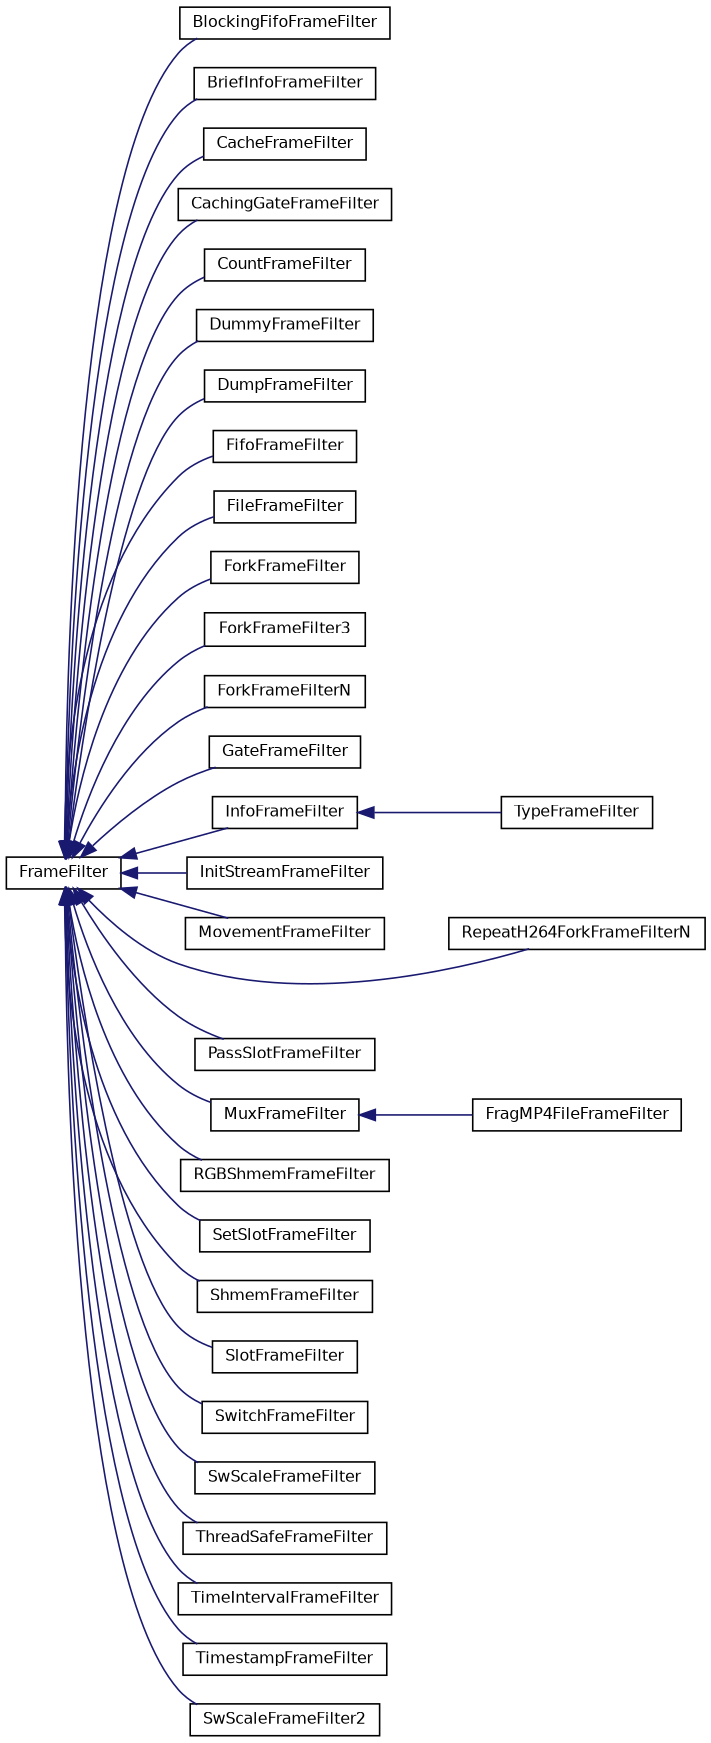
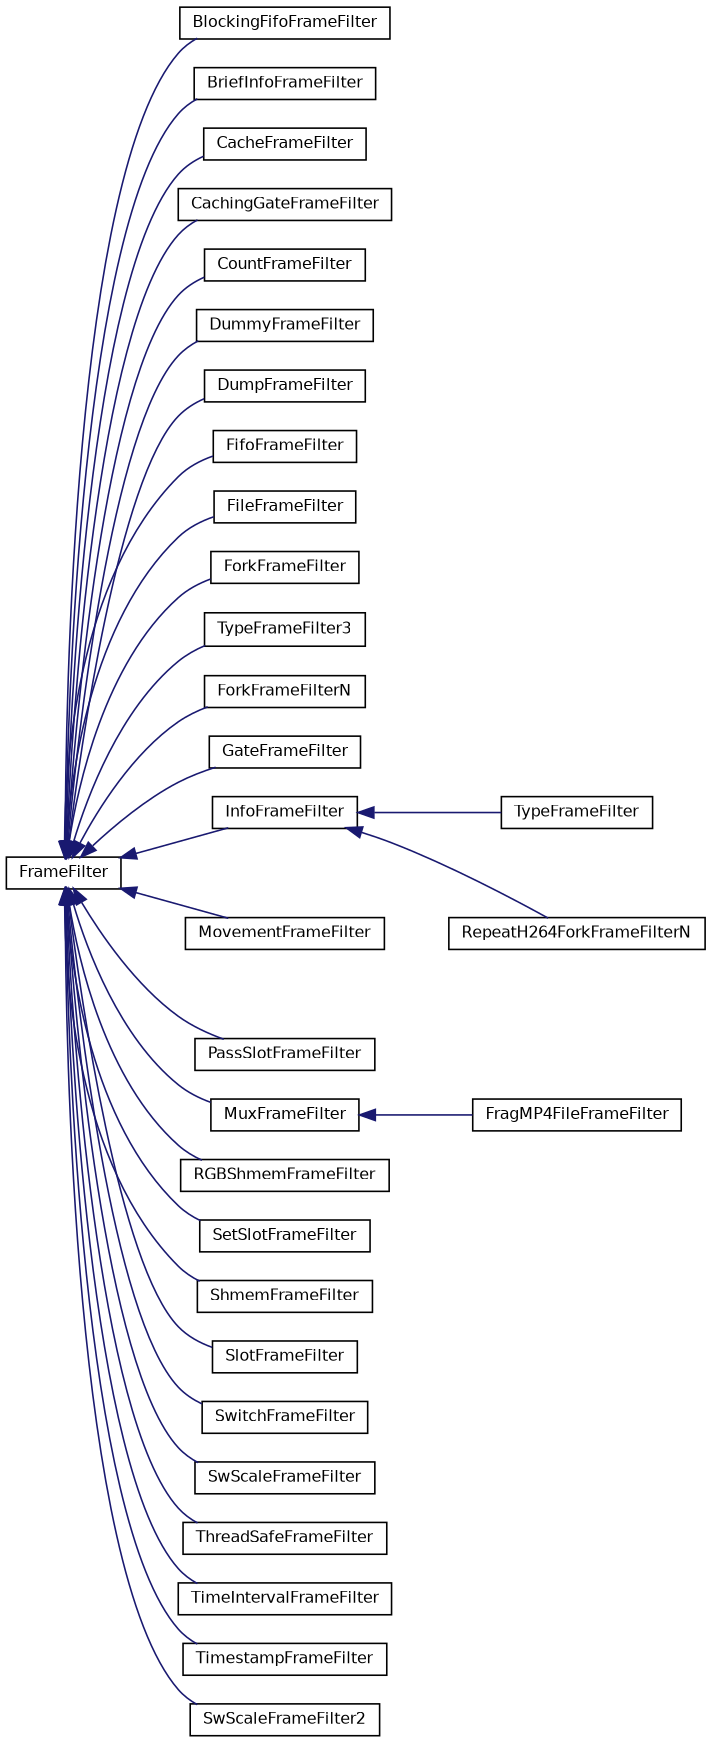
(285, 630) -> (285, 630)
(285, 873) -> none
(299, 983) -> (457, 871)
